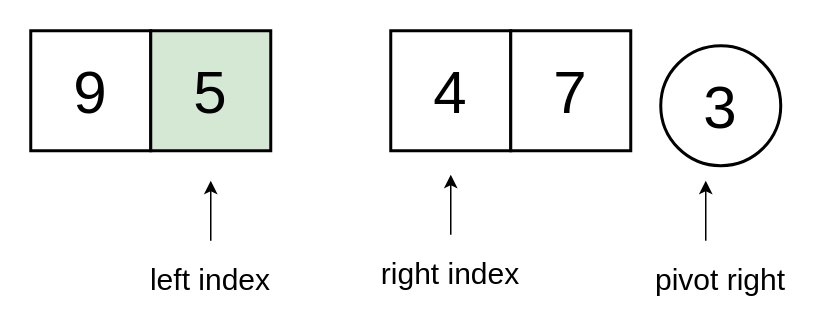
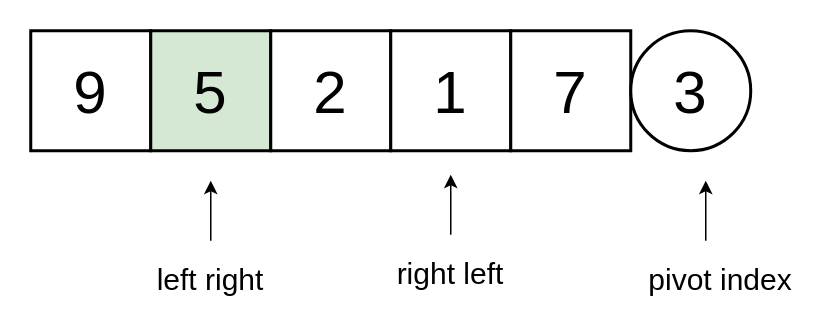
none -> (331, 91)
(451, 91) -> (451, 91)
(721, 106) -> (691, 91)
(451, 272) -> (451, 272)
(211, 278) -> (211, 278)
(721, 278) -> (721, 278)
